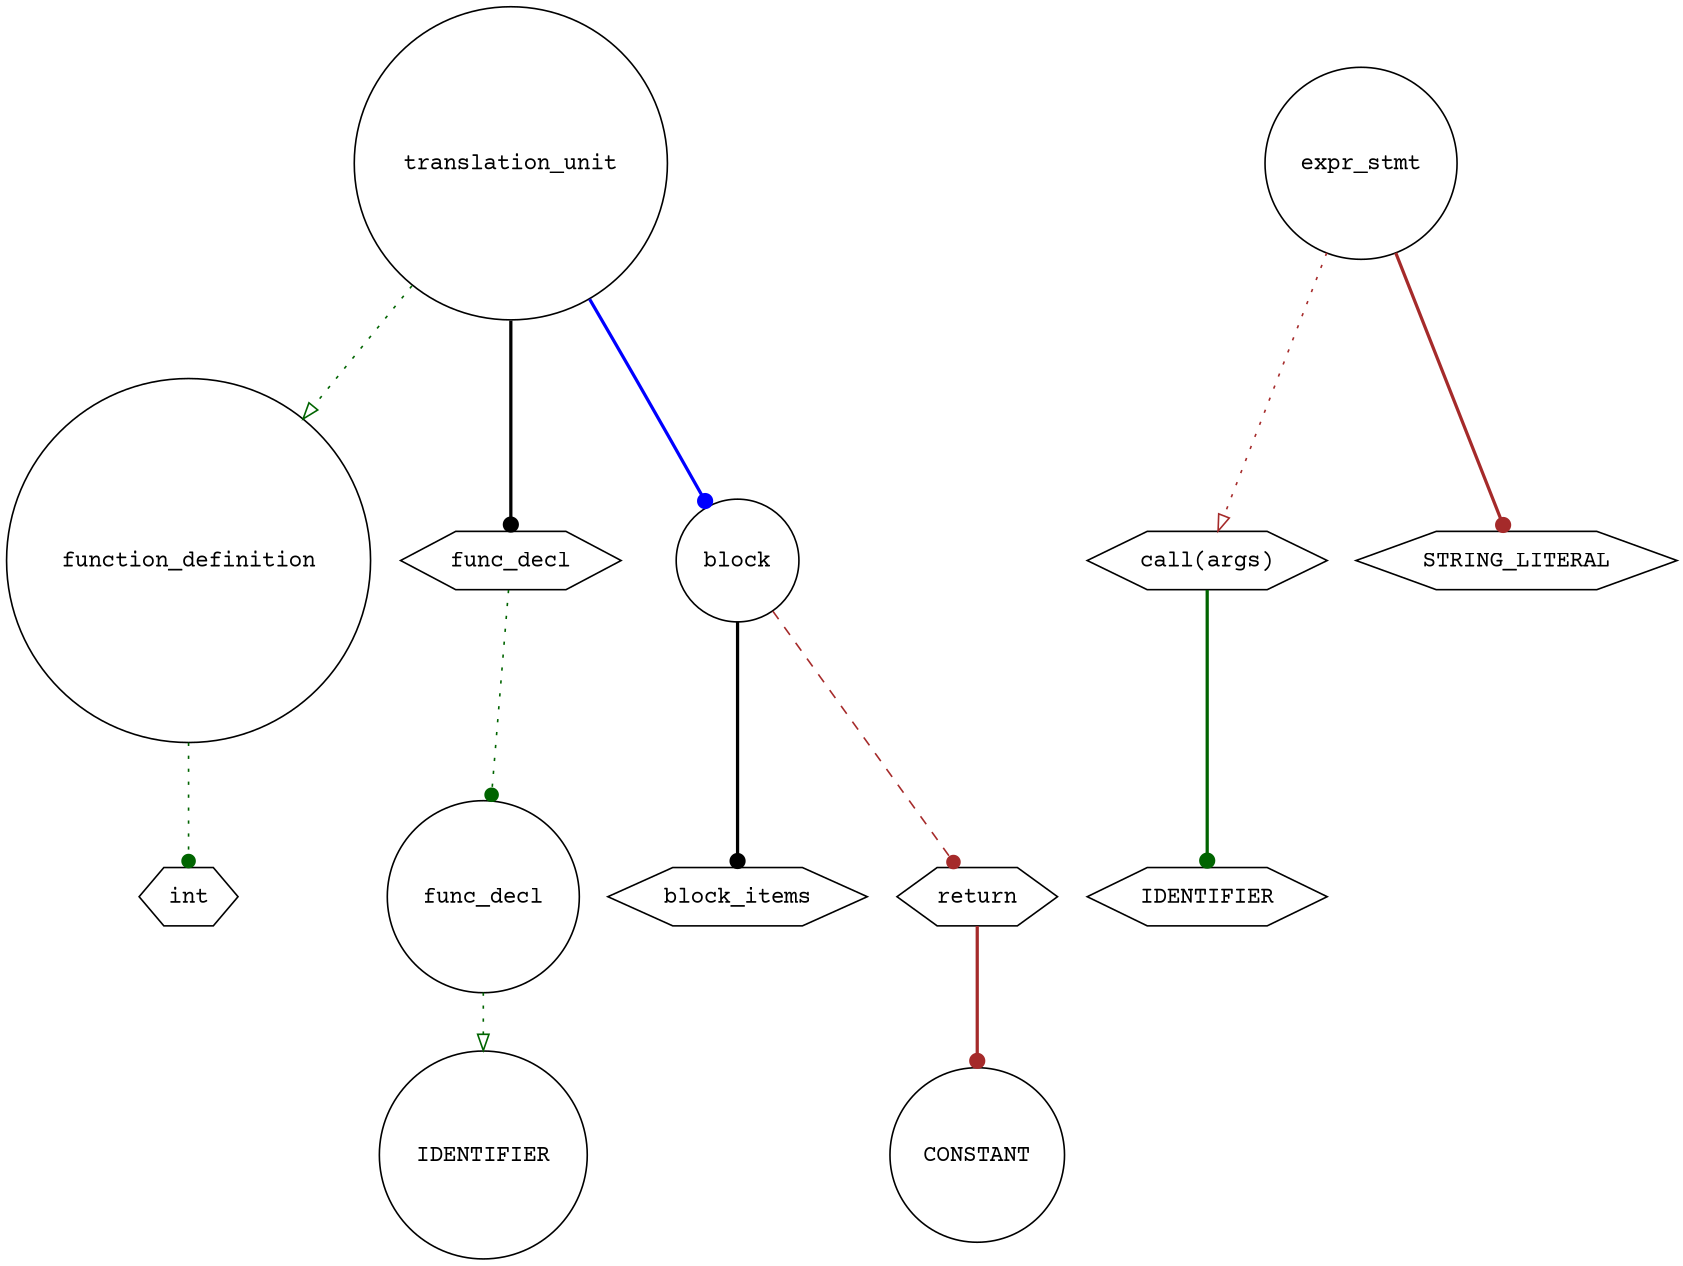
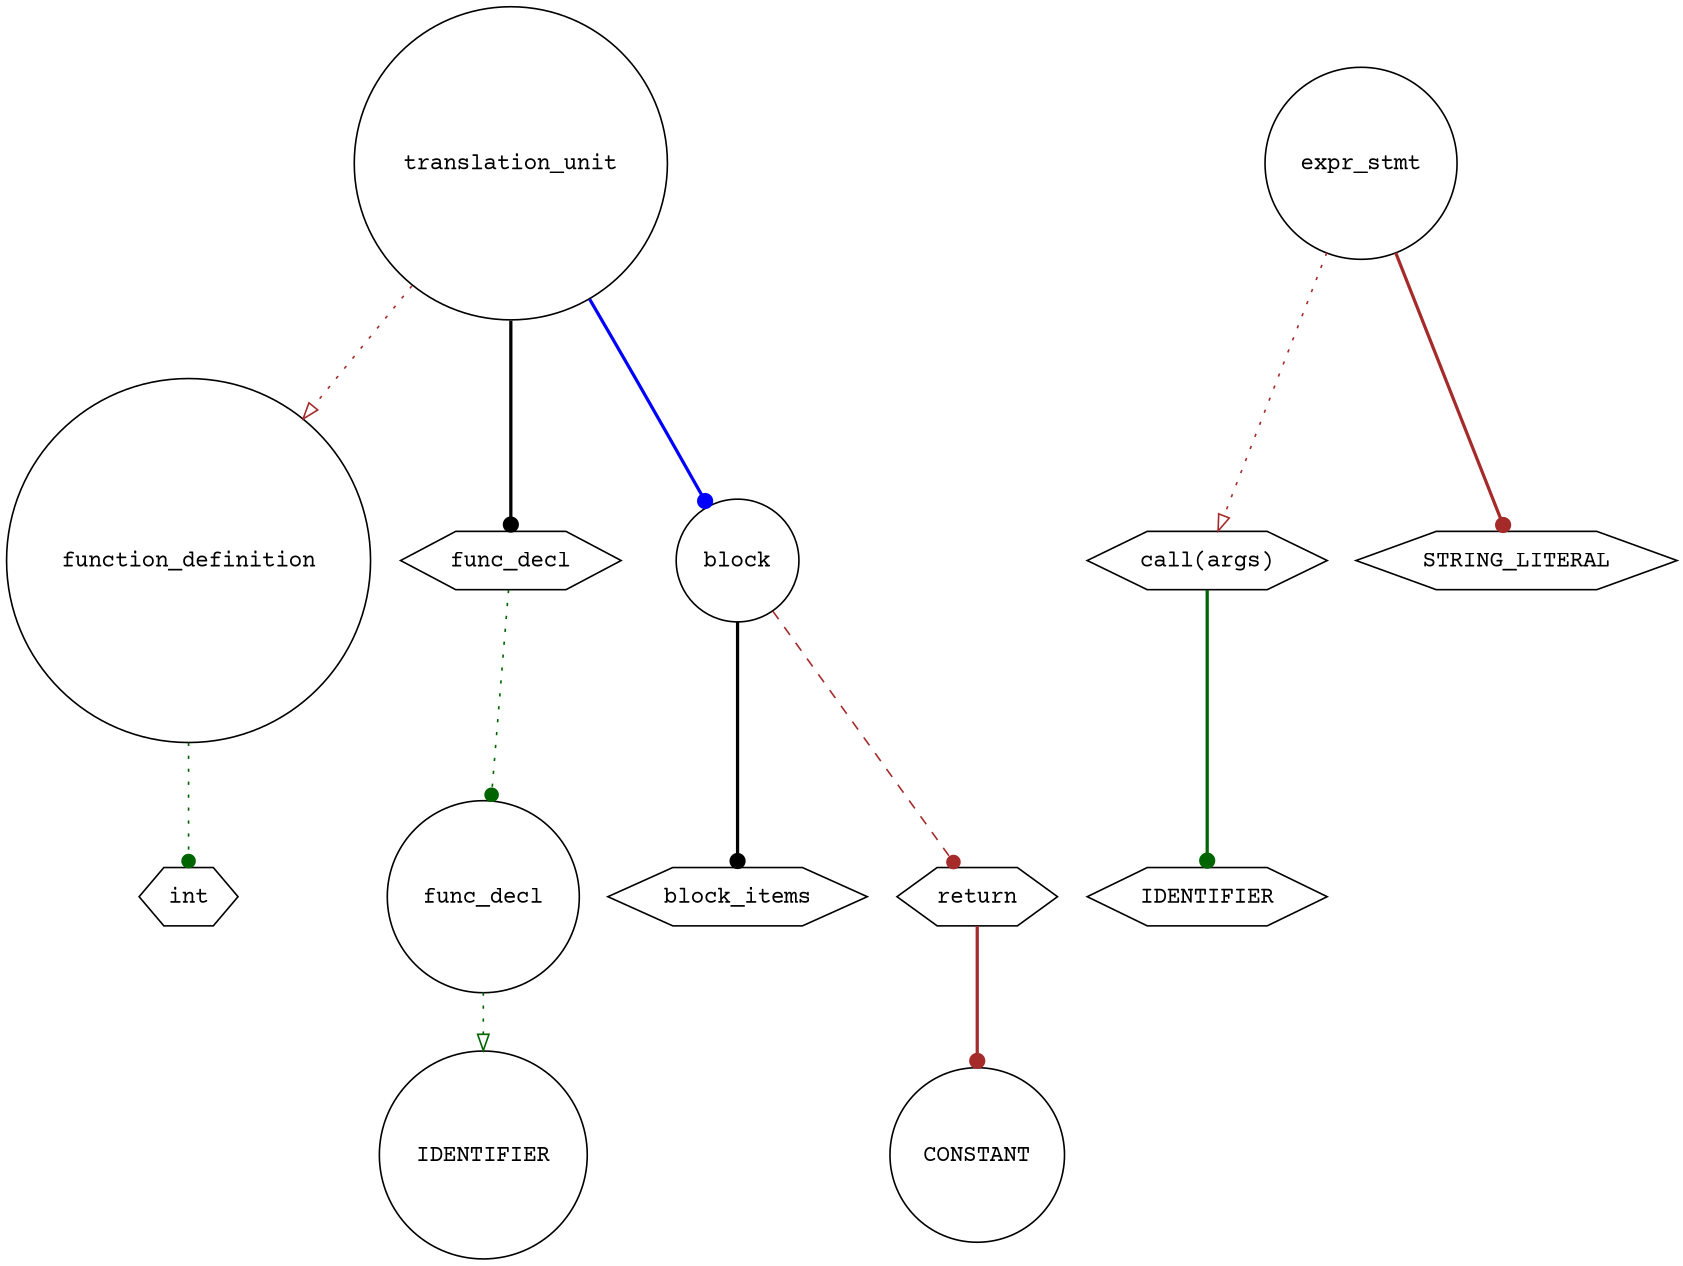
(363, 346) -> (363, 346)
